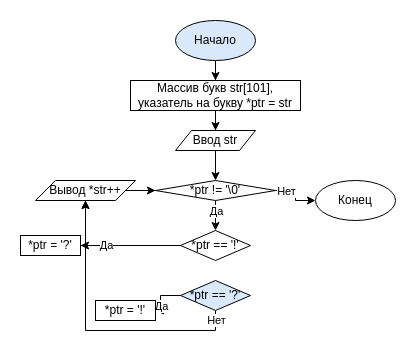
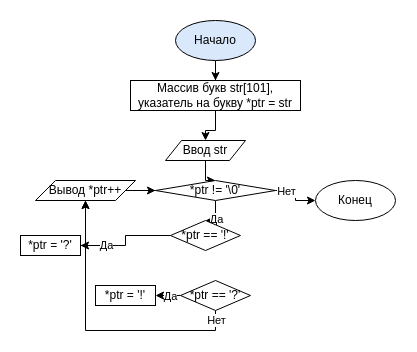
(216, 141) -> (206, 151)
(86, 191) -> (86, 191)
(216, 246) -> (206, 236)
(216, 296) -> (216, 296)
(126, 311) -> (126, 296)
